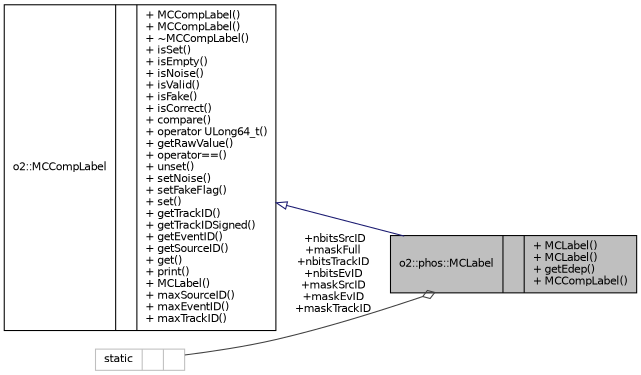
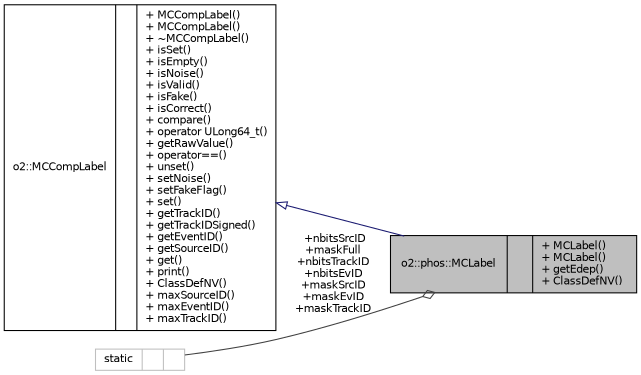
(580, 281) -> (582, 281)
(178, 284) -> (186, 284)
